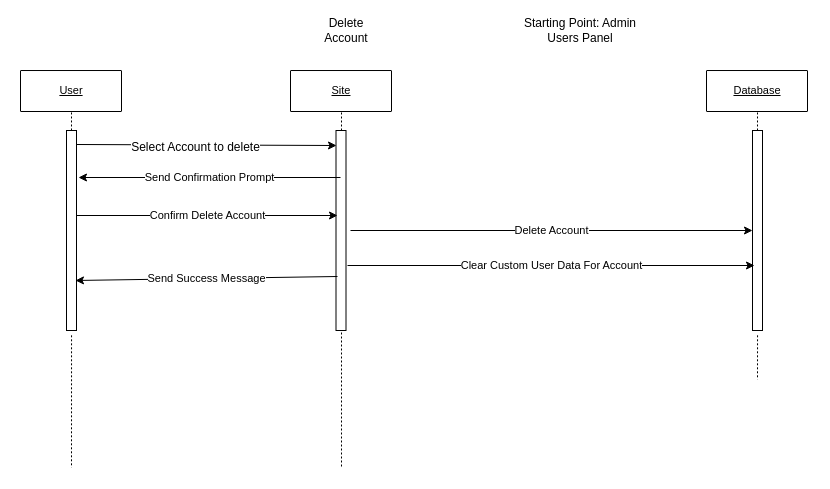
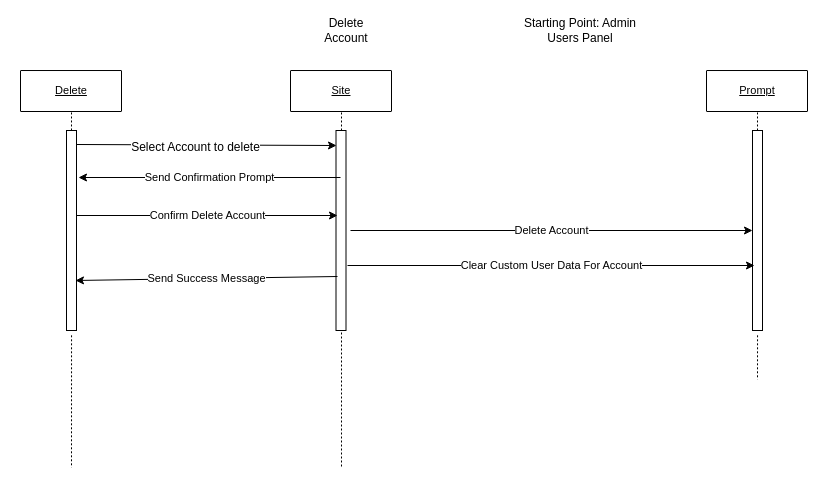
(72, 91) -> (72, 91)
(758, 91) -> (758, 91)
